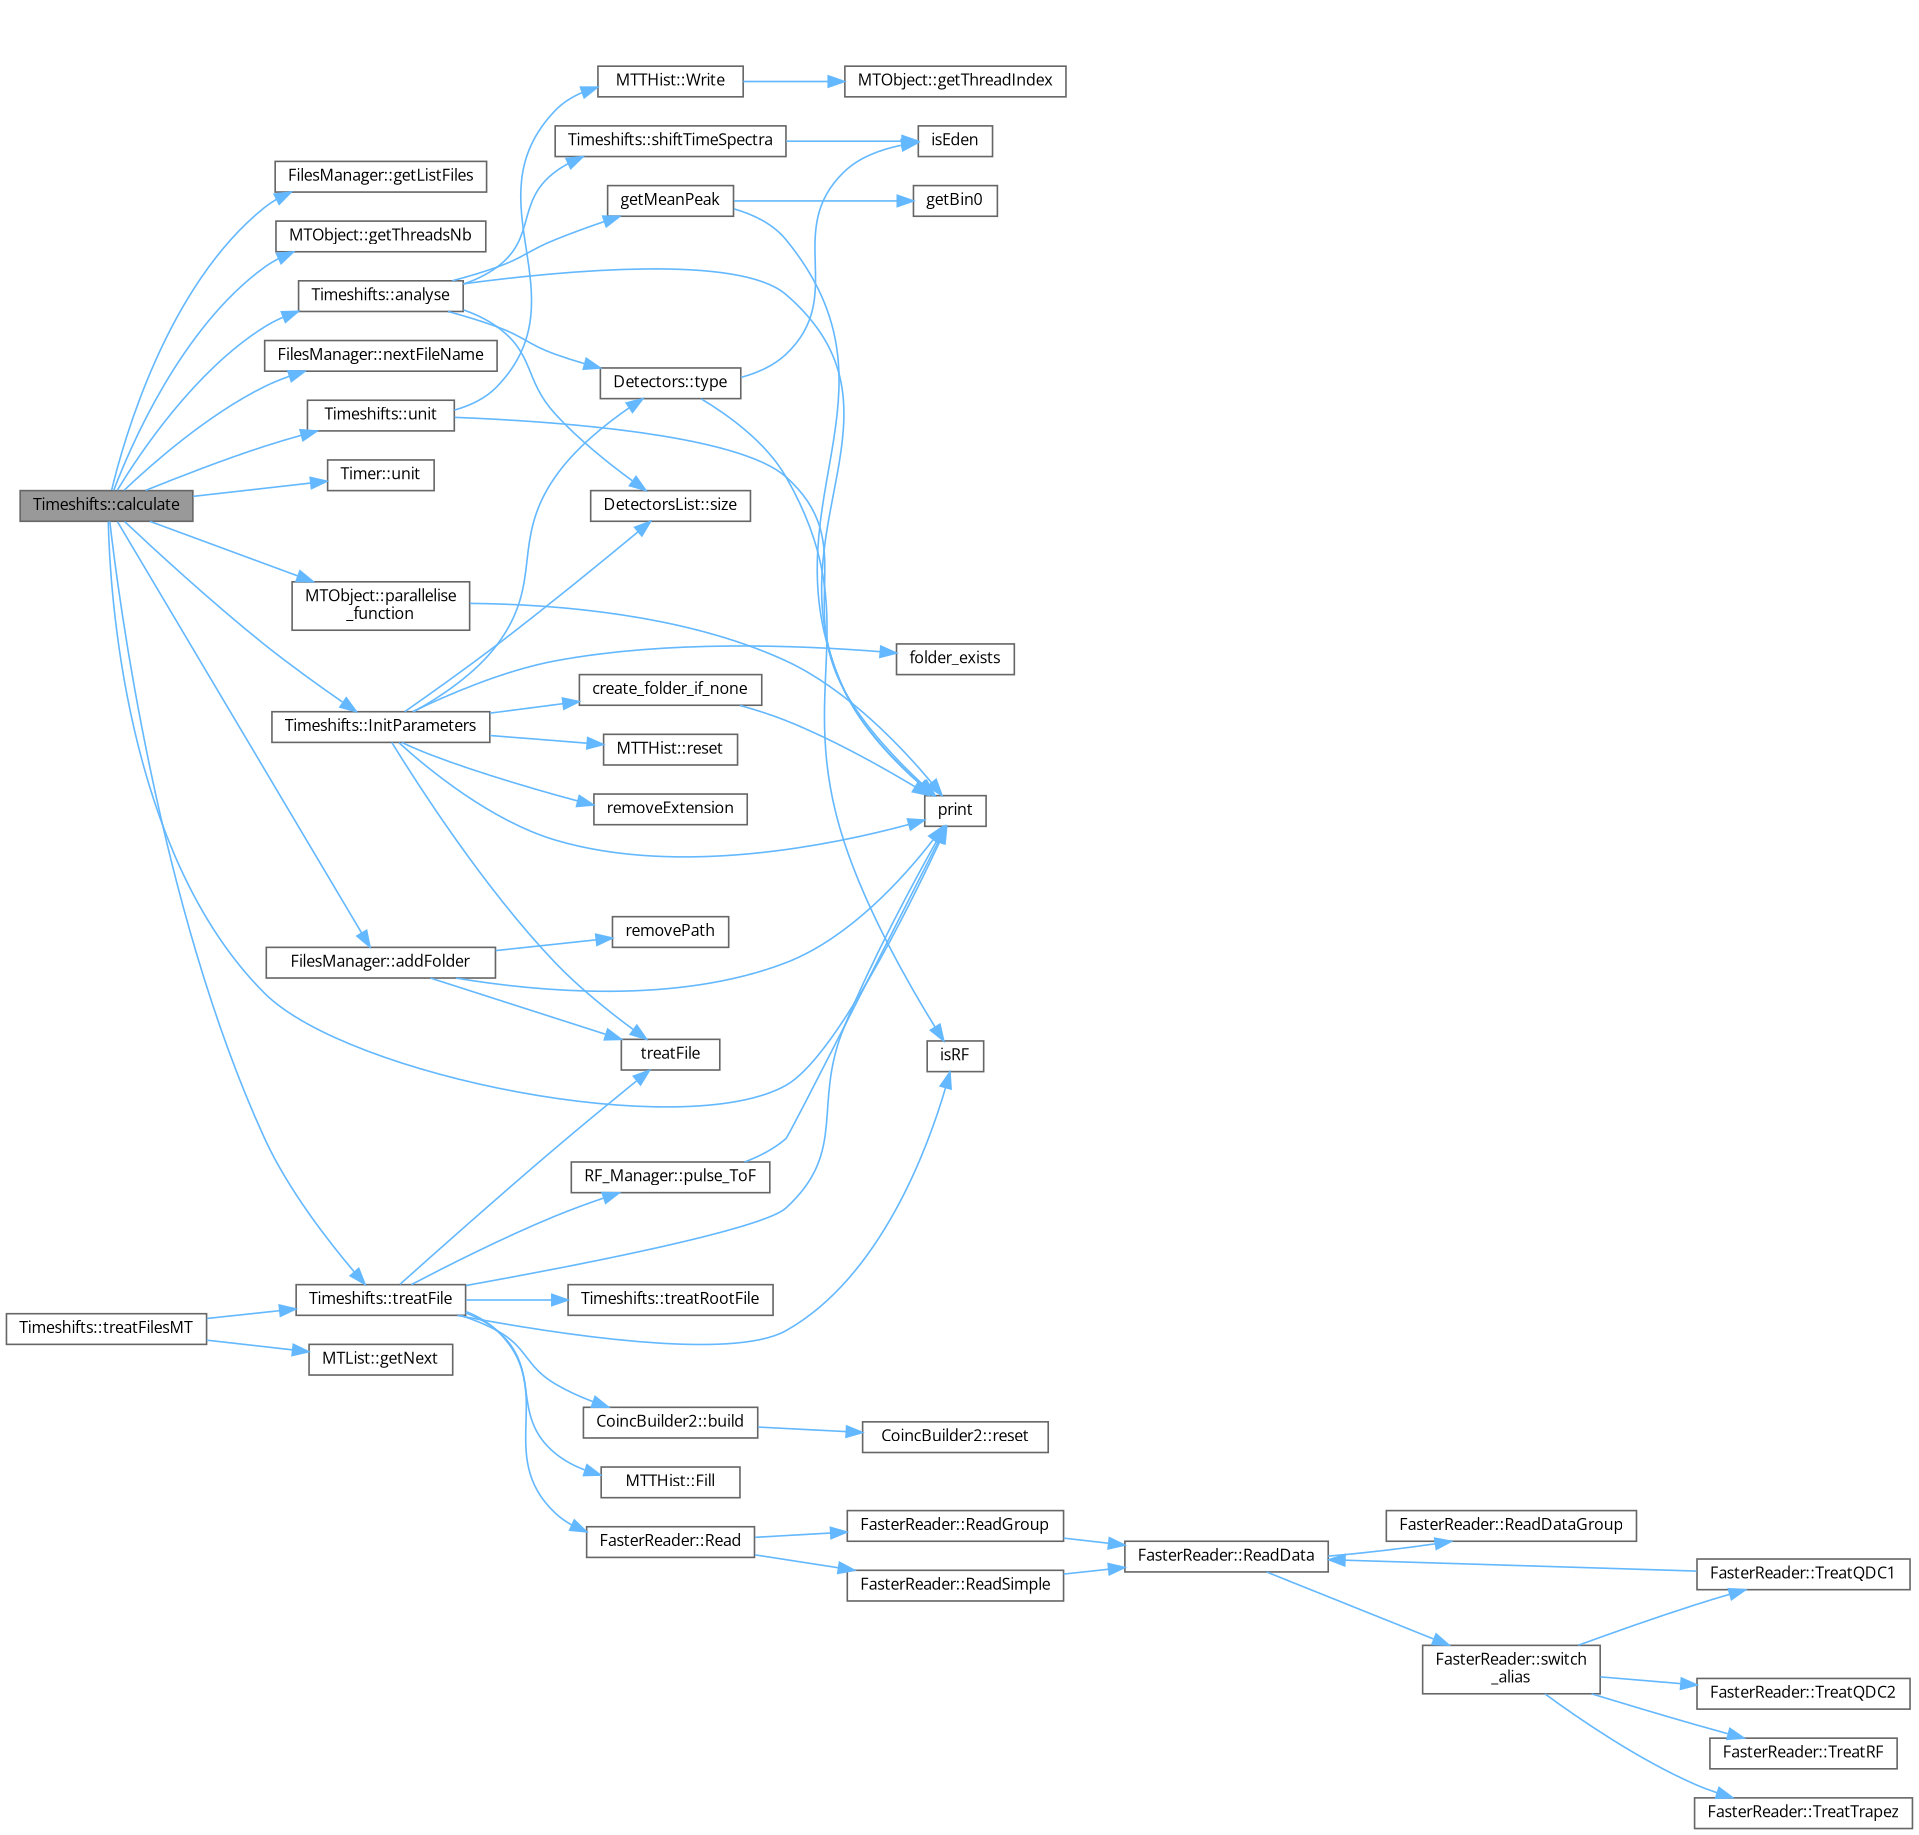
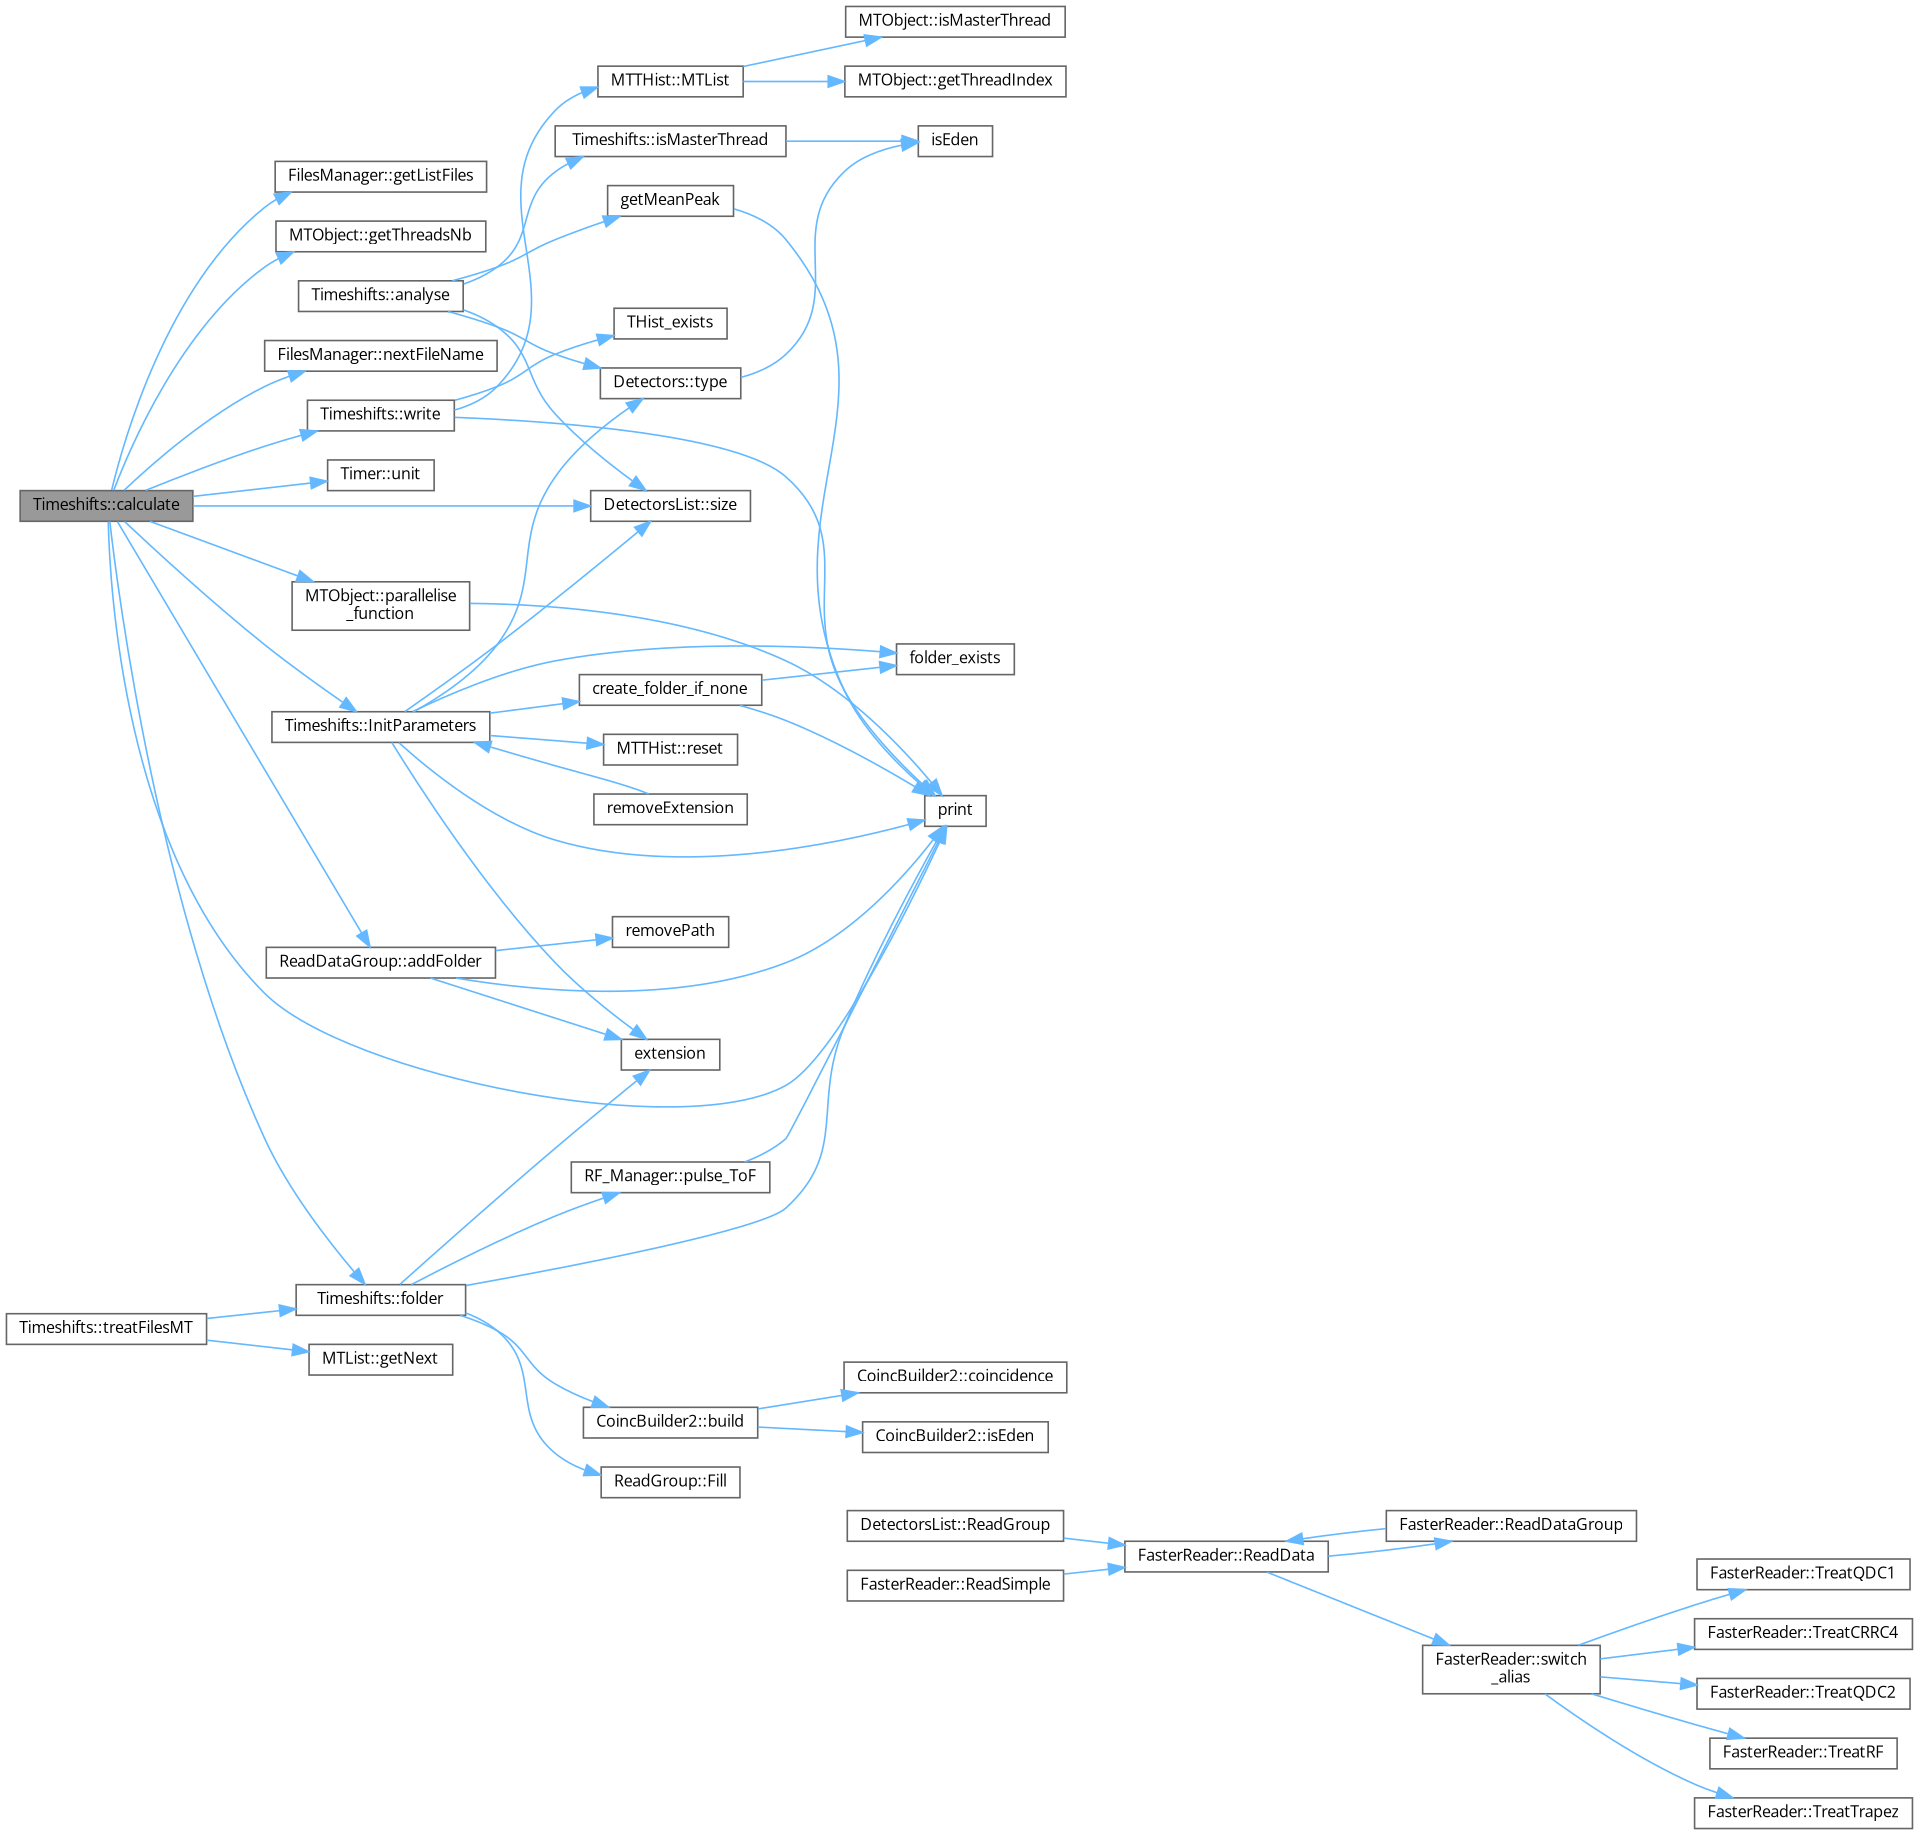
none -> (955, 22)
(671, 82) -> (671, 82)
(671, 141) -> (671, 141)
(955, 201) -> none
(799, 309) -> none
none -> (671, 324)
(189, 393) -> (384, 506)
(381, 416) -> (381, 416)
none -> (794, 677)
(489, 775) -> (570, 770)
(381, 963) -> (381, 963)
(671, 1055) -> (671, 1055)
(955, 1056) -> none
(381, 1300) -> (381, 1300)
(671, 1300) -> none
none -> (955, 1377)
(955, 1437) -> (955, 1437)
(671, 1482) -> (671, 1482)
(955, 1526) -> (955, 1526)
(671, 1542) -> none
(1521, 1566) -> (1344, 1533)
none -> (1804, 1634)
